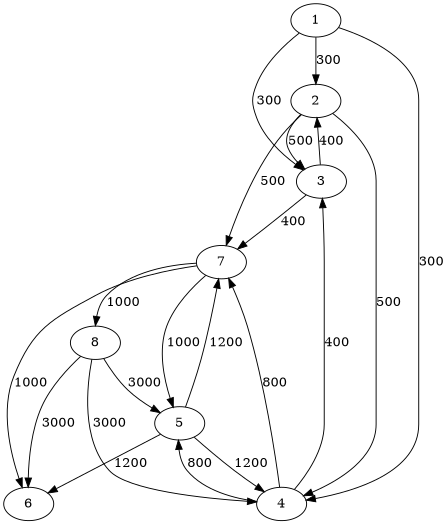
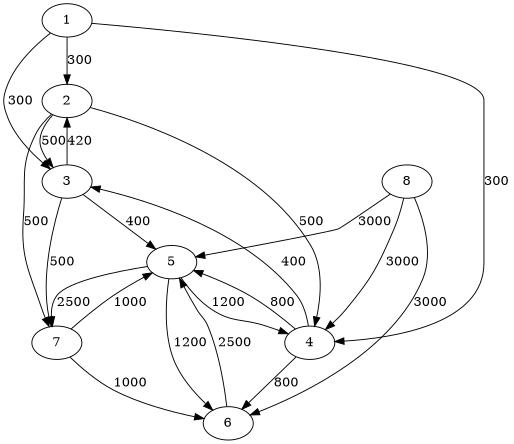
(332, 141) -> (80, 141)
none -> (116, 219)
(294, 222) -> (62, 262)
(137, 275) -> none
none -> (214, 343)
(227, 343) -> (74, 302)
(262, 386) -> (272, 380)
